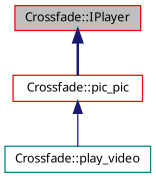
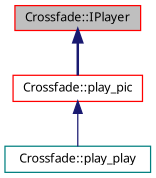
(78, 88) -> (78, 88)
(78, 159) -> (78, 159)
